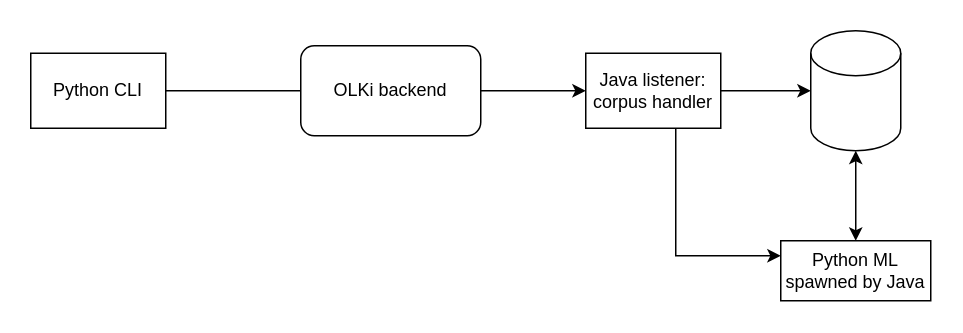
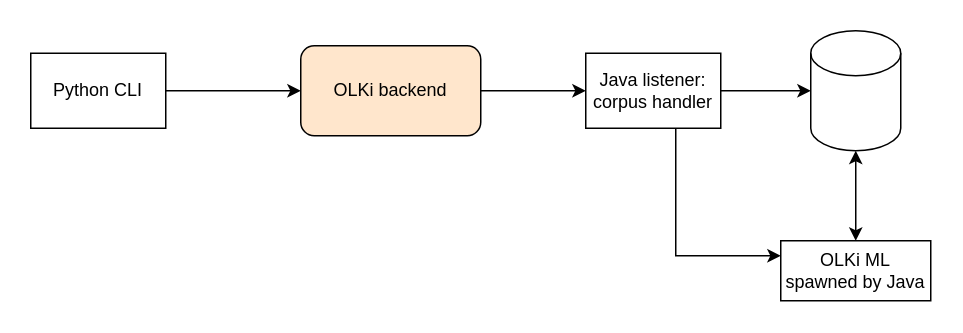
(293, 91) -> (289, 91)
(391, 91) -> (391, 91)
(856, 271) -> (856, 271)
